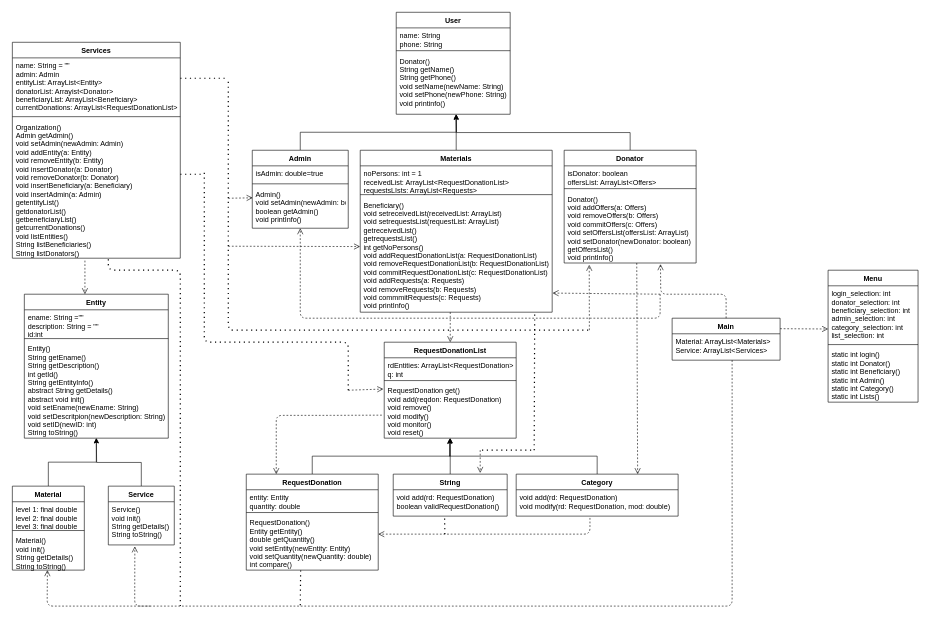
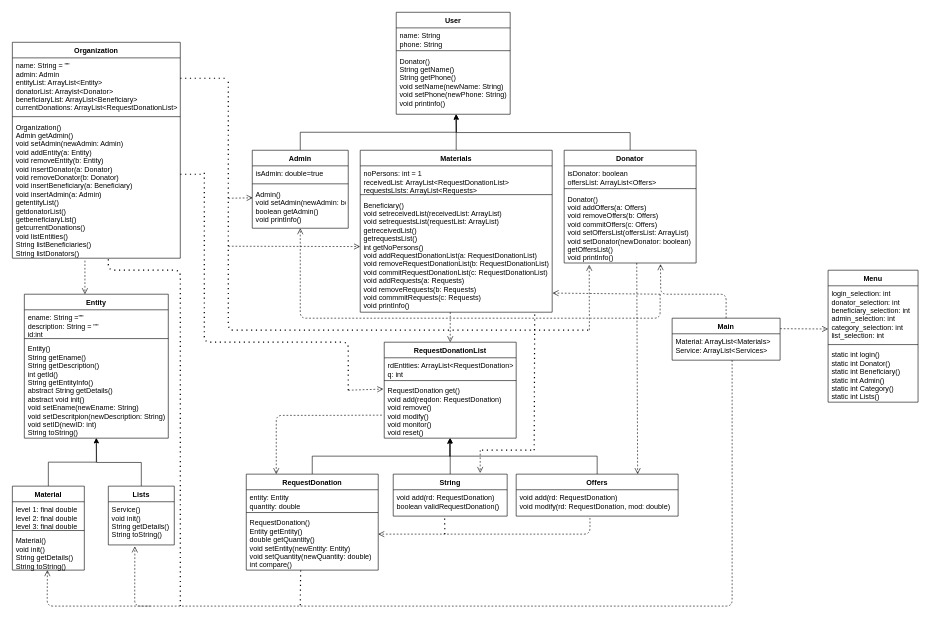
(96, 50) -> (96, 50)
(597, 482) -> (597, 482)
(141, 494) -> (141, 494)
